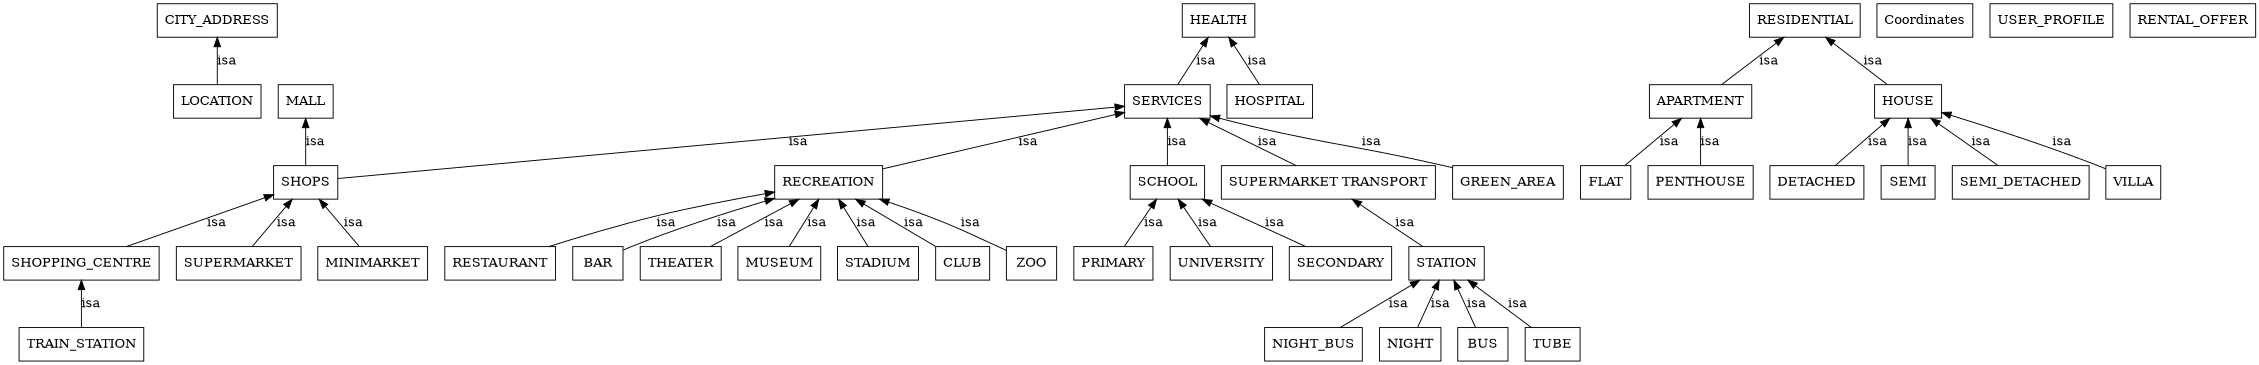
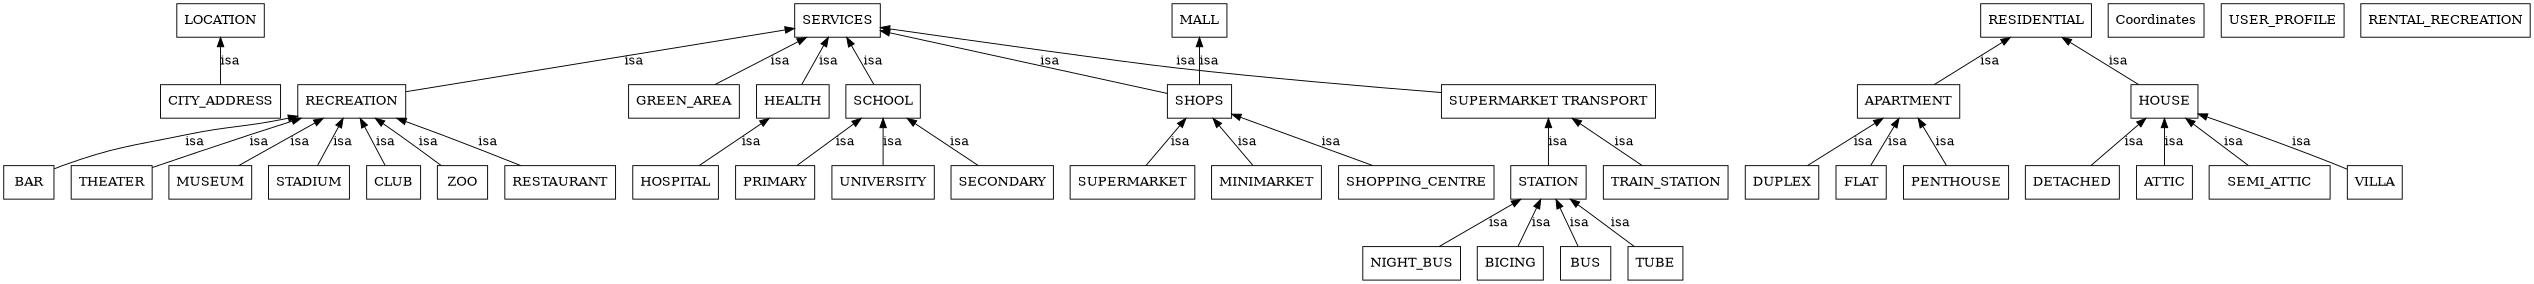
(2193, 20) -> (2446, 20)
(1190, 65) -> (813, 65)
(217, 66) -> (221, 66)
none -> (1782, 182)
(1908, 182) -> (2164, 182)
(2021, 182) -> (2270, 182)
(81, 309) -> (1611, 145)
(1410, 344) -> (1510, 263)
